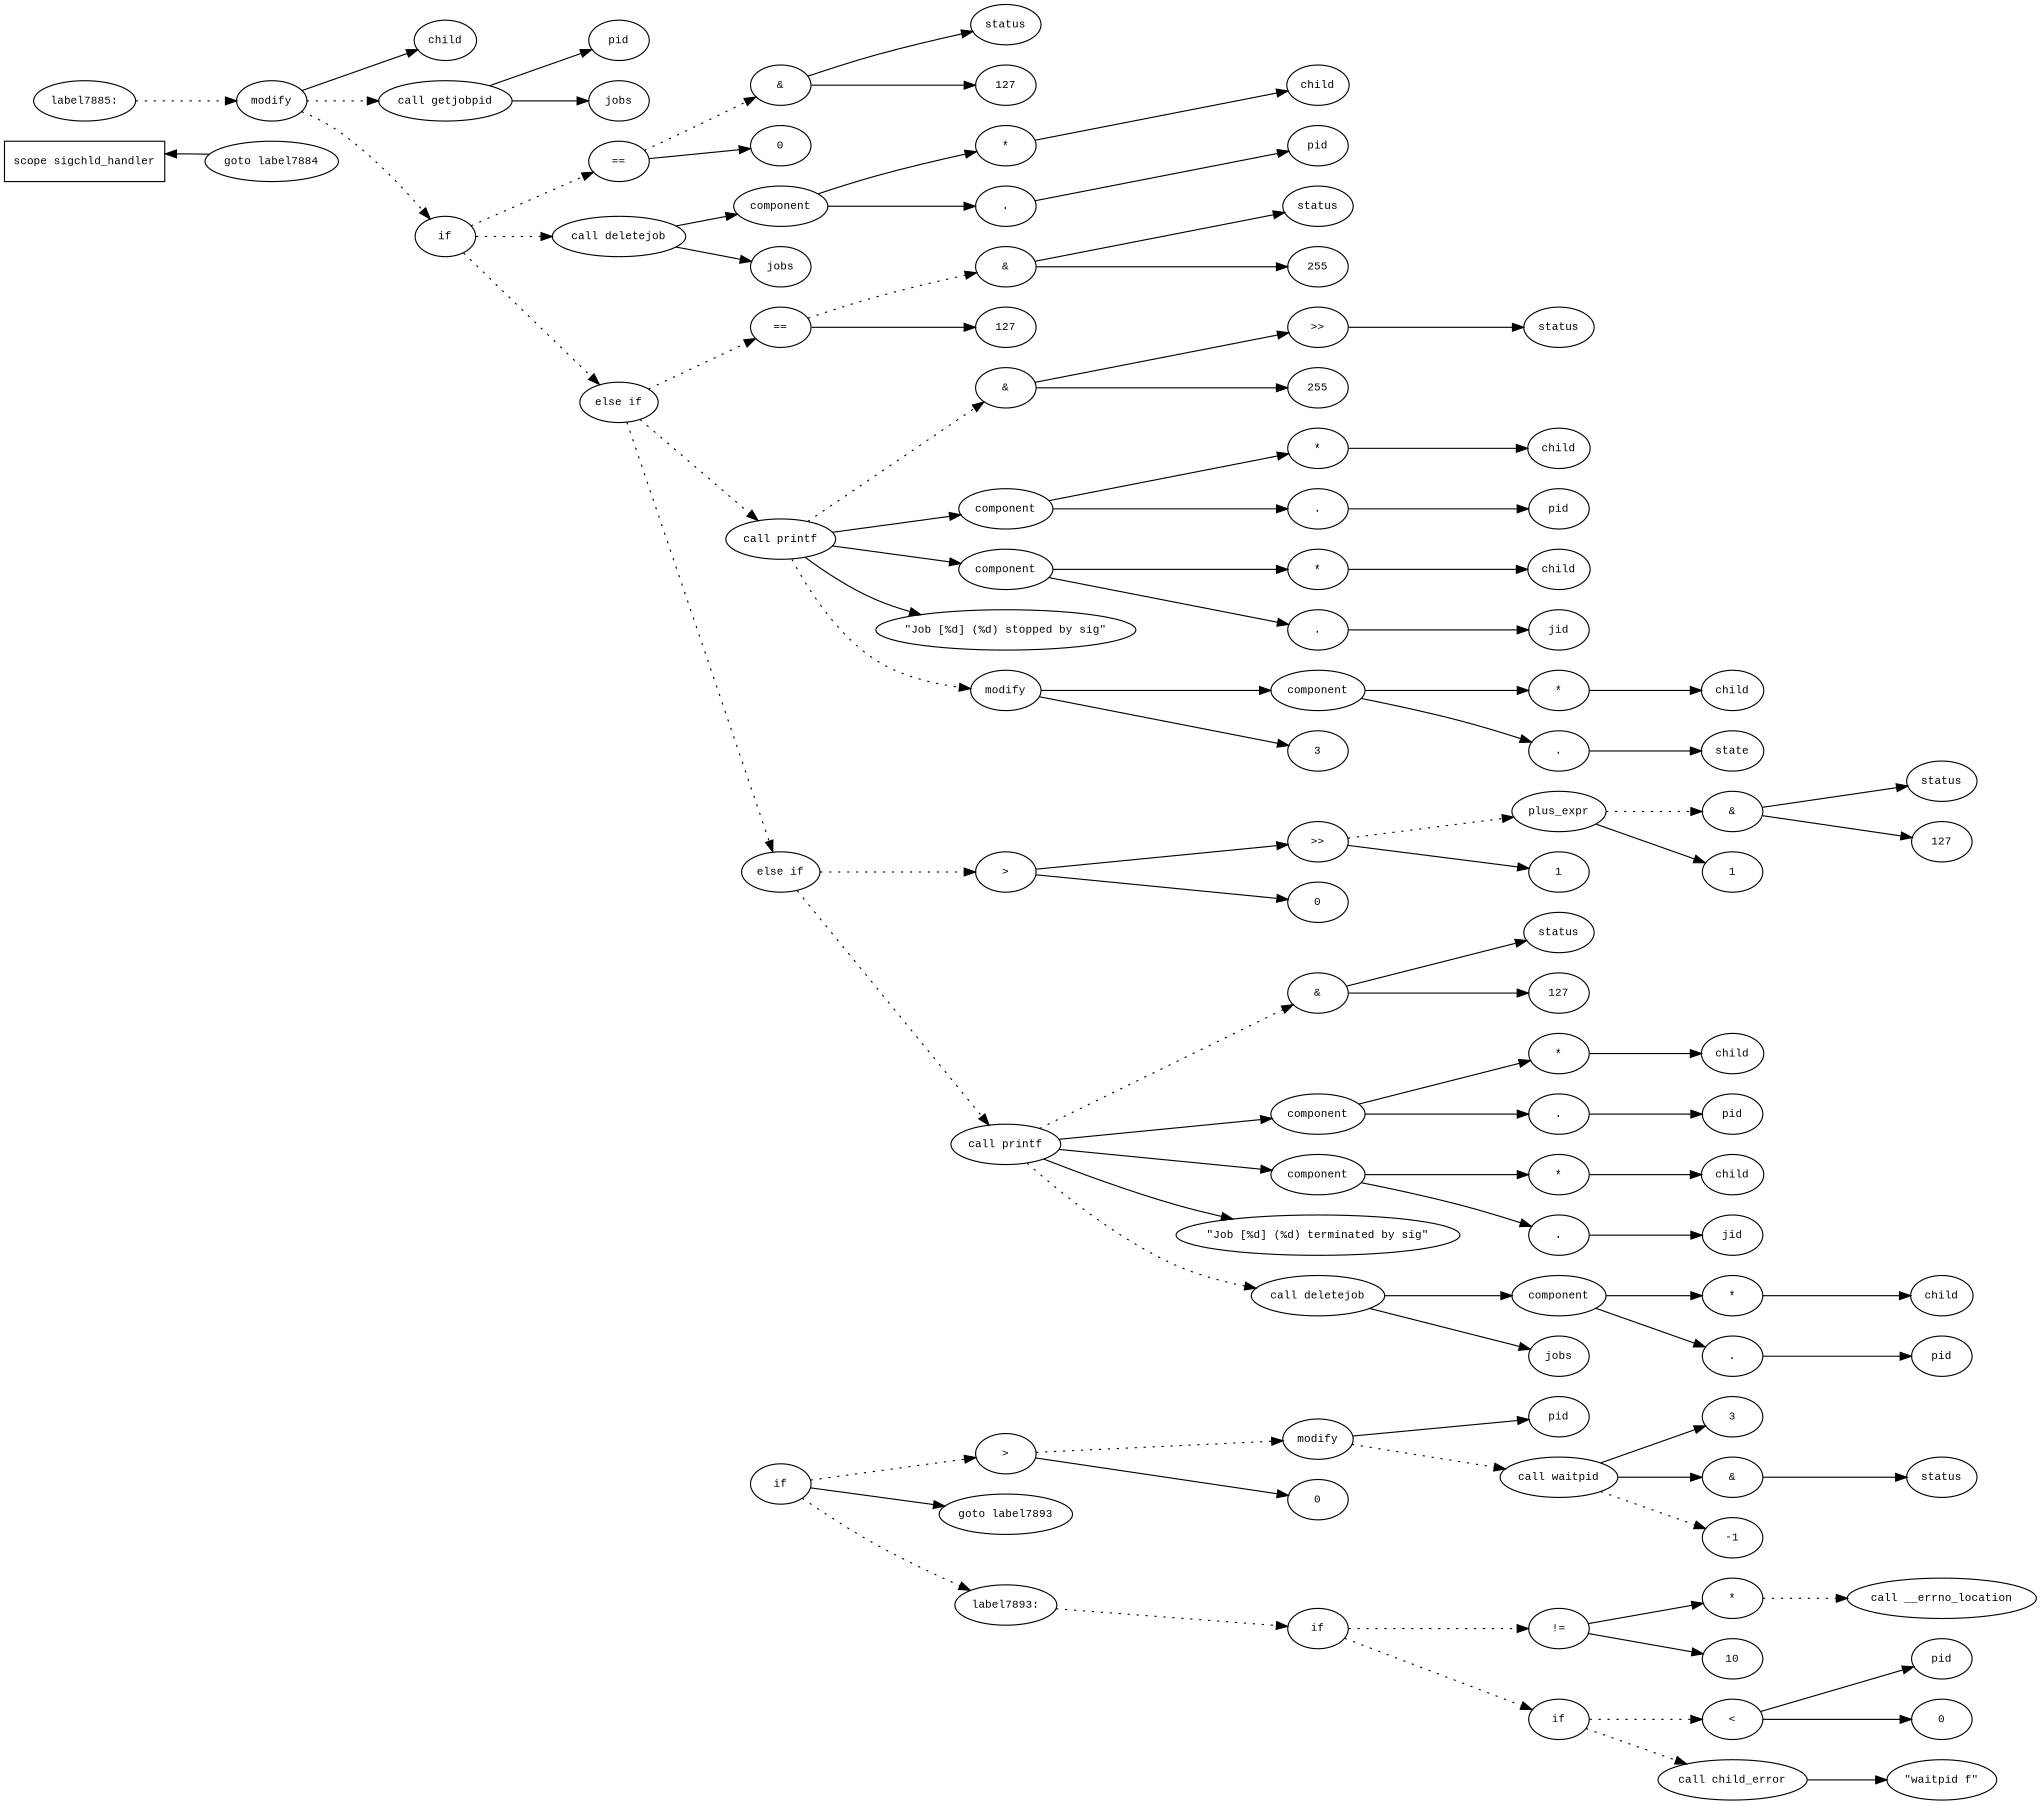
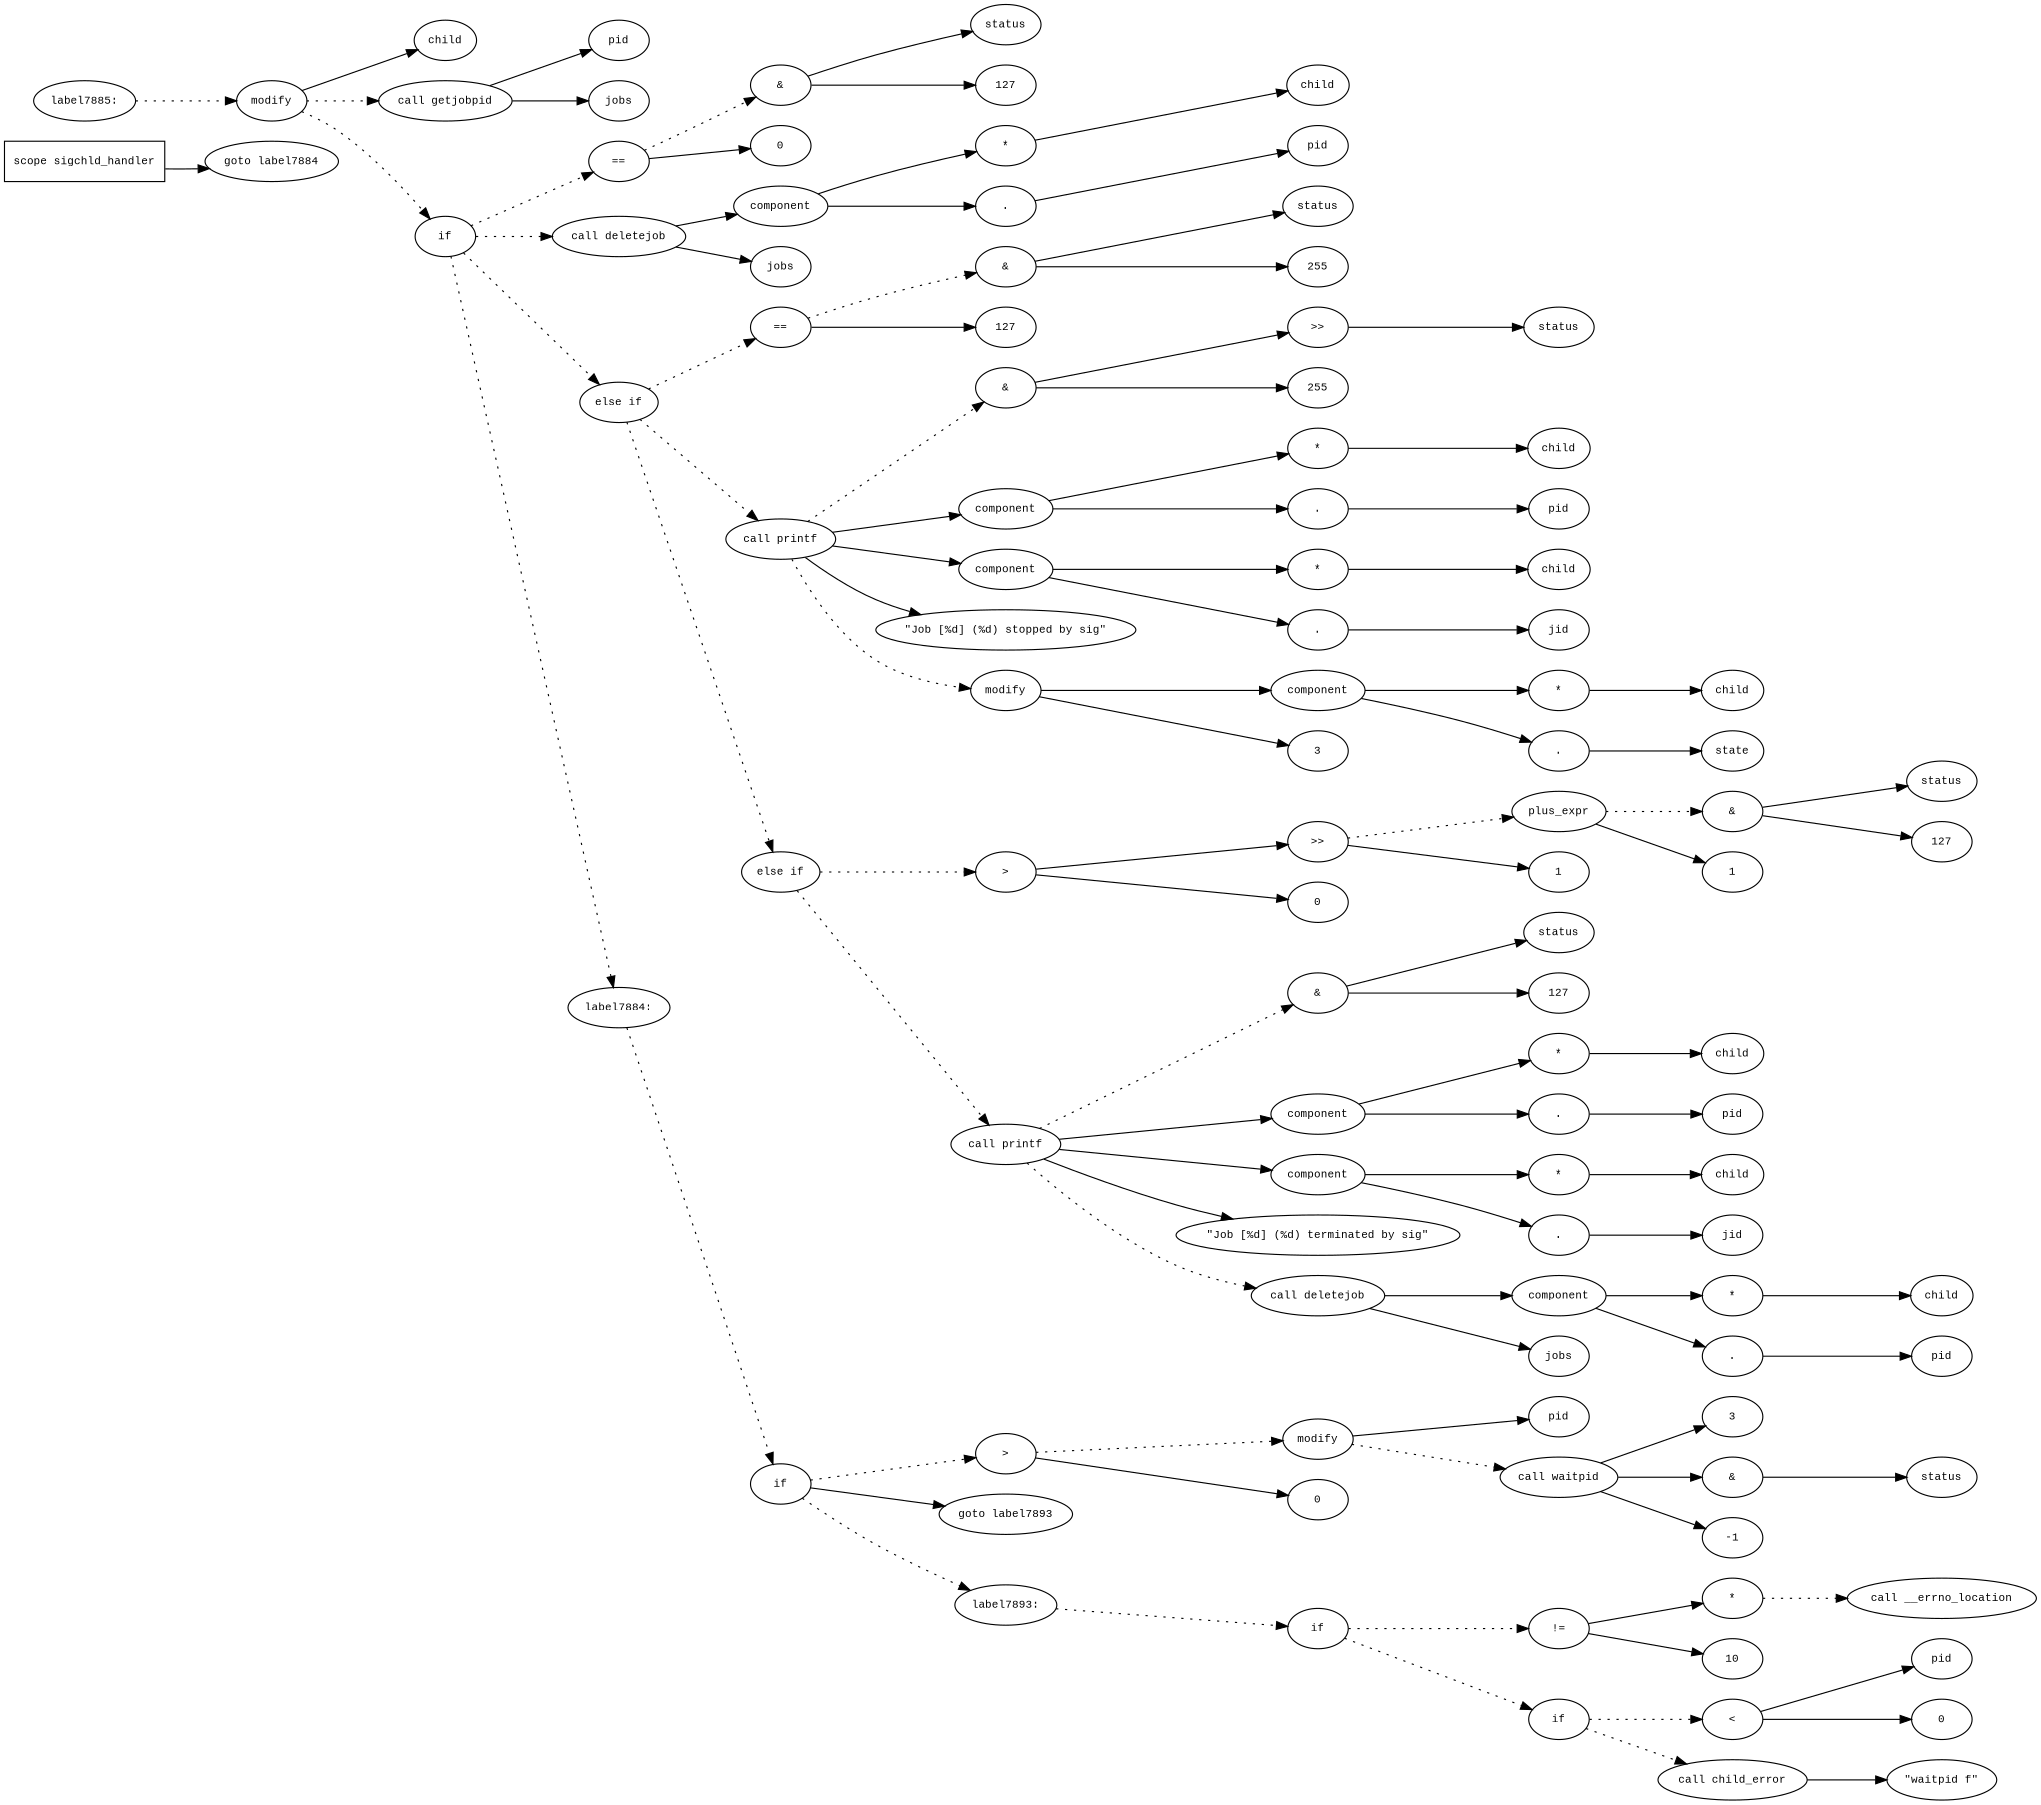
(193, 154) -> (182, 169)
none -> (619, 1008)
(1648, 1508) -> (1648, 1508)
